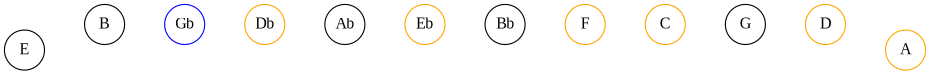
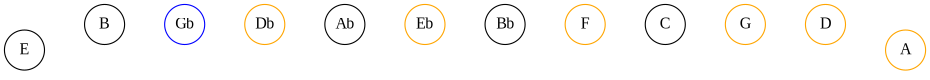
(665, 24) -> (665, 24)
(745, 24) -> (745, 24)
